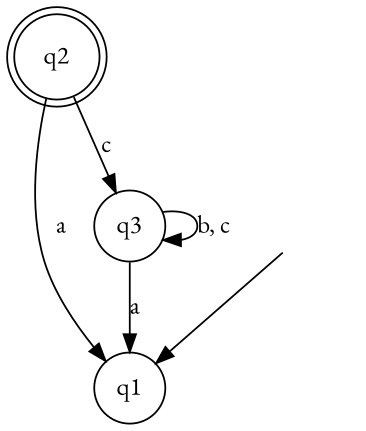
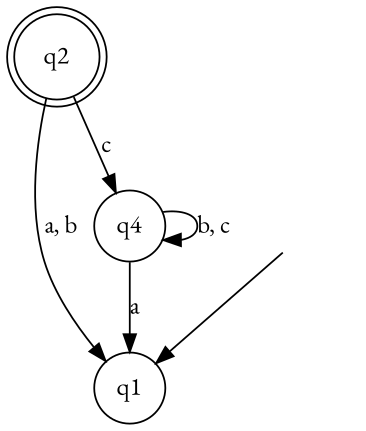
(61, 226) -> (61, 226)
(130, 226) -> (130, 226)
